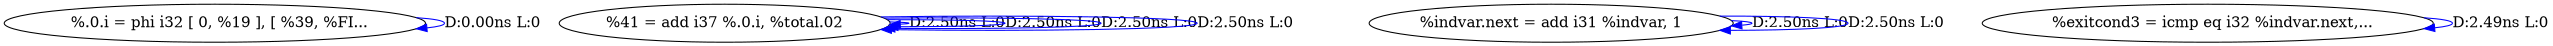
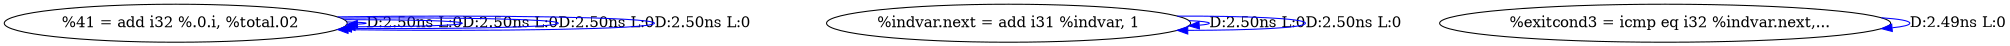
(215, 23) -> none
(725, 23) -> (176, 23)
